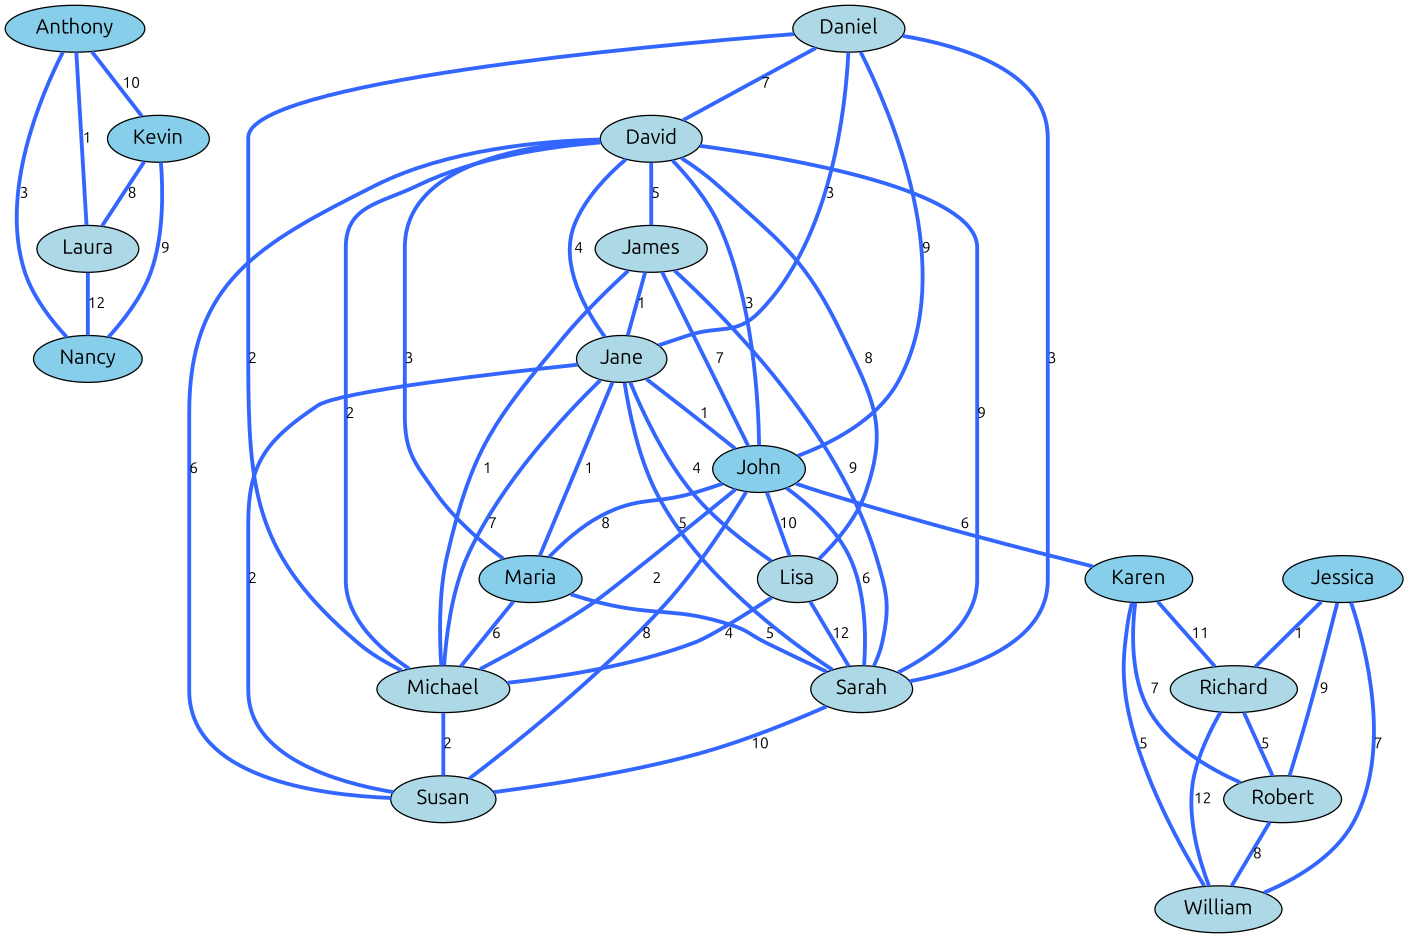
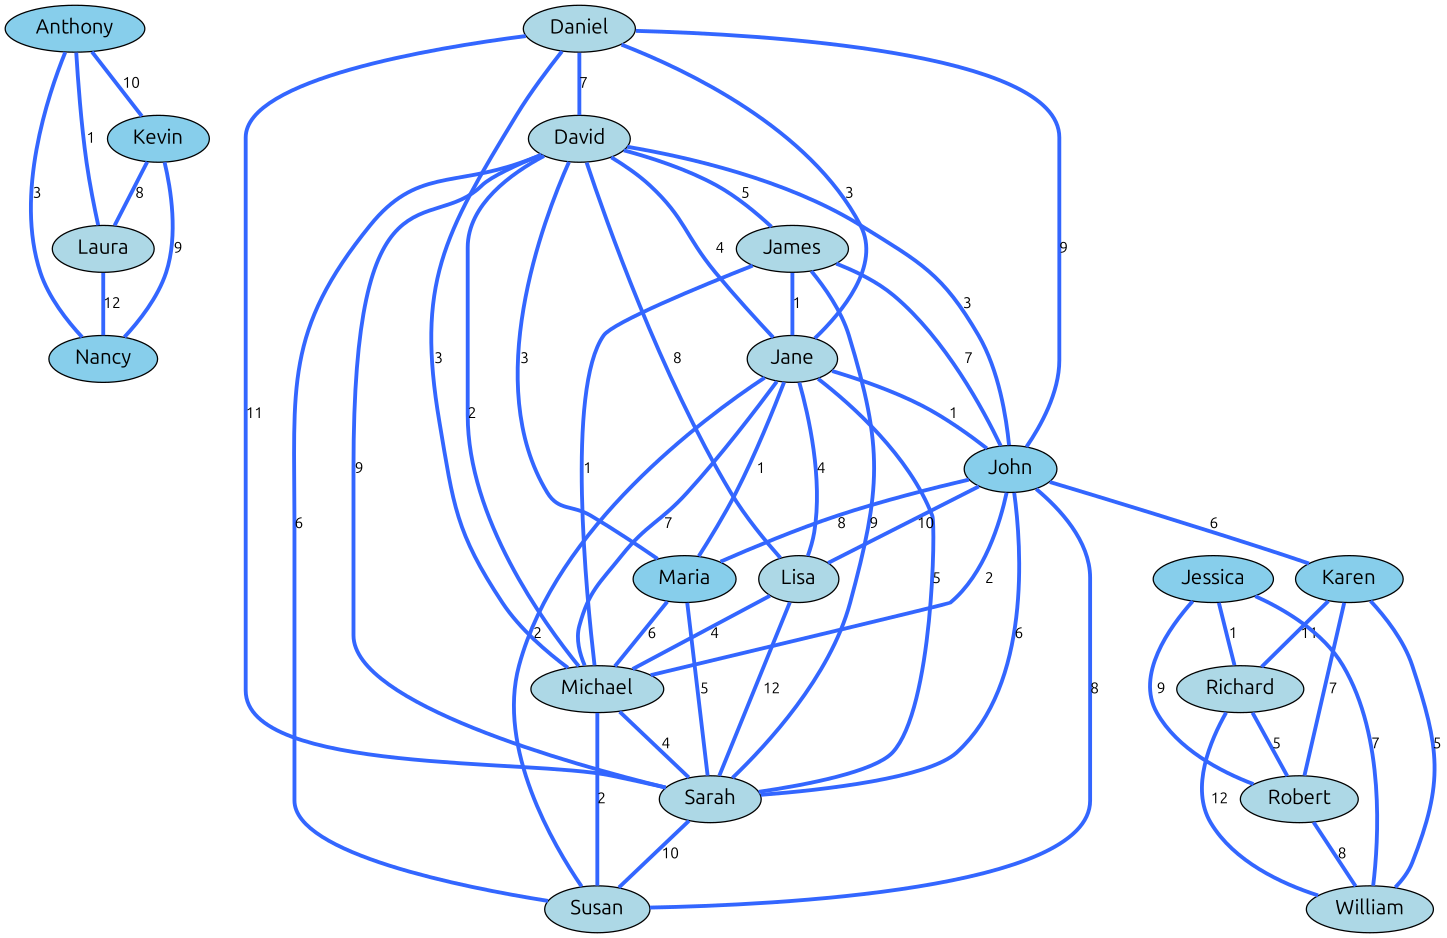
(253, 359) -> (439, 359)
(1052, 359) -> (255, 414)
none -> (654, 745)
